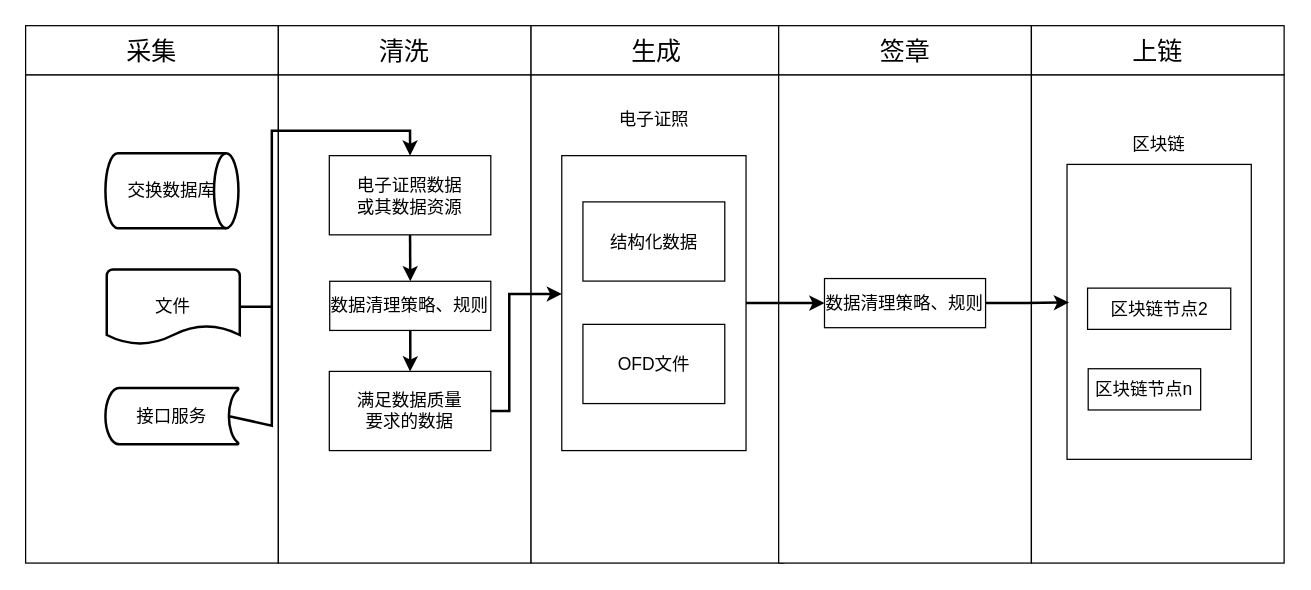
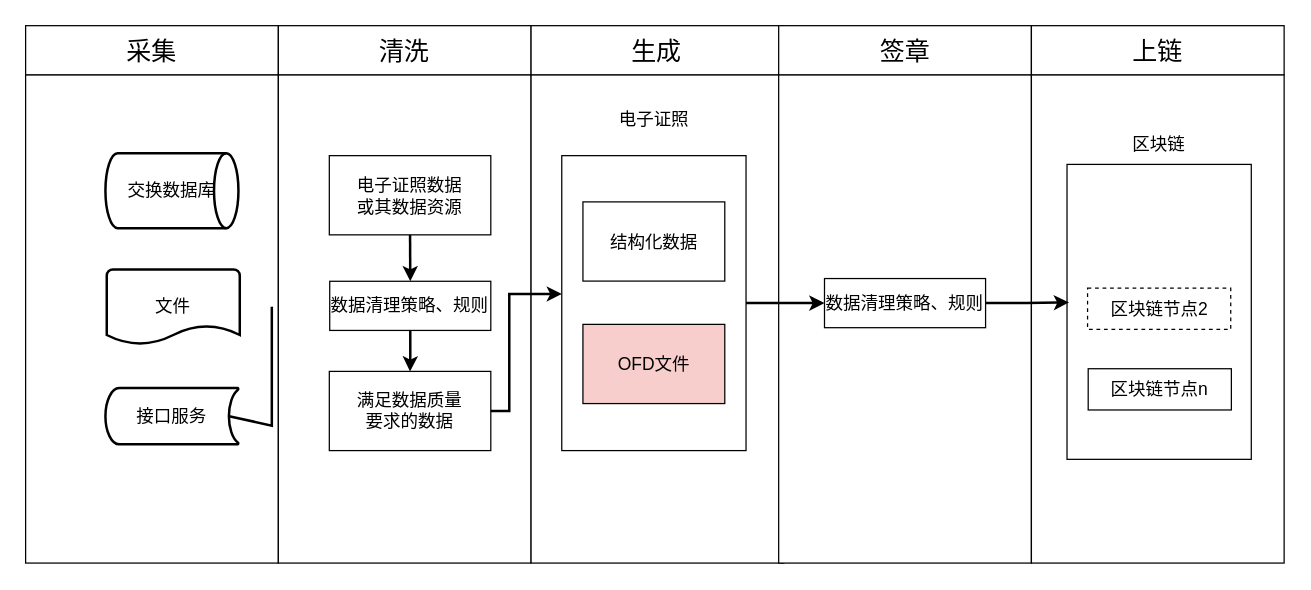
(272, 159) -> none
(1159, 309) -> (1159, 309)
(654, 364) -> (654, 364)
(1145, 389) -> (1160, 389)
